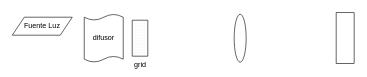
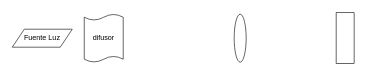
(42, 26) -> (42, 38)
(140, 38) -> none
